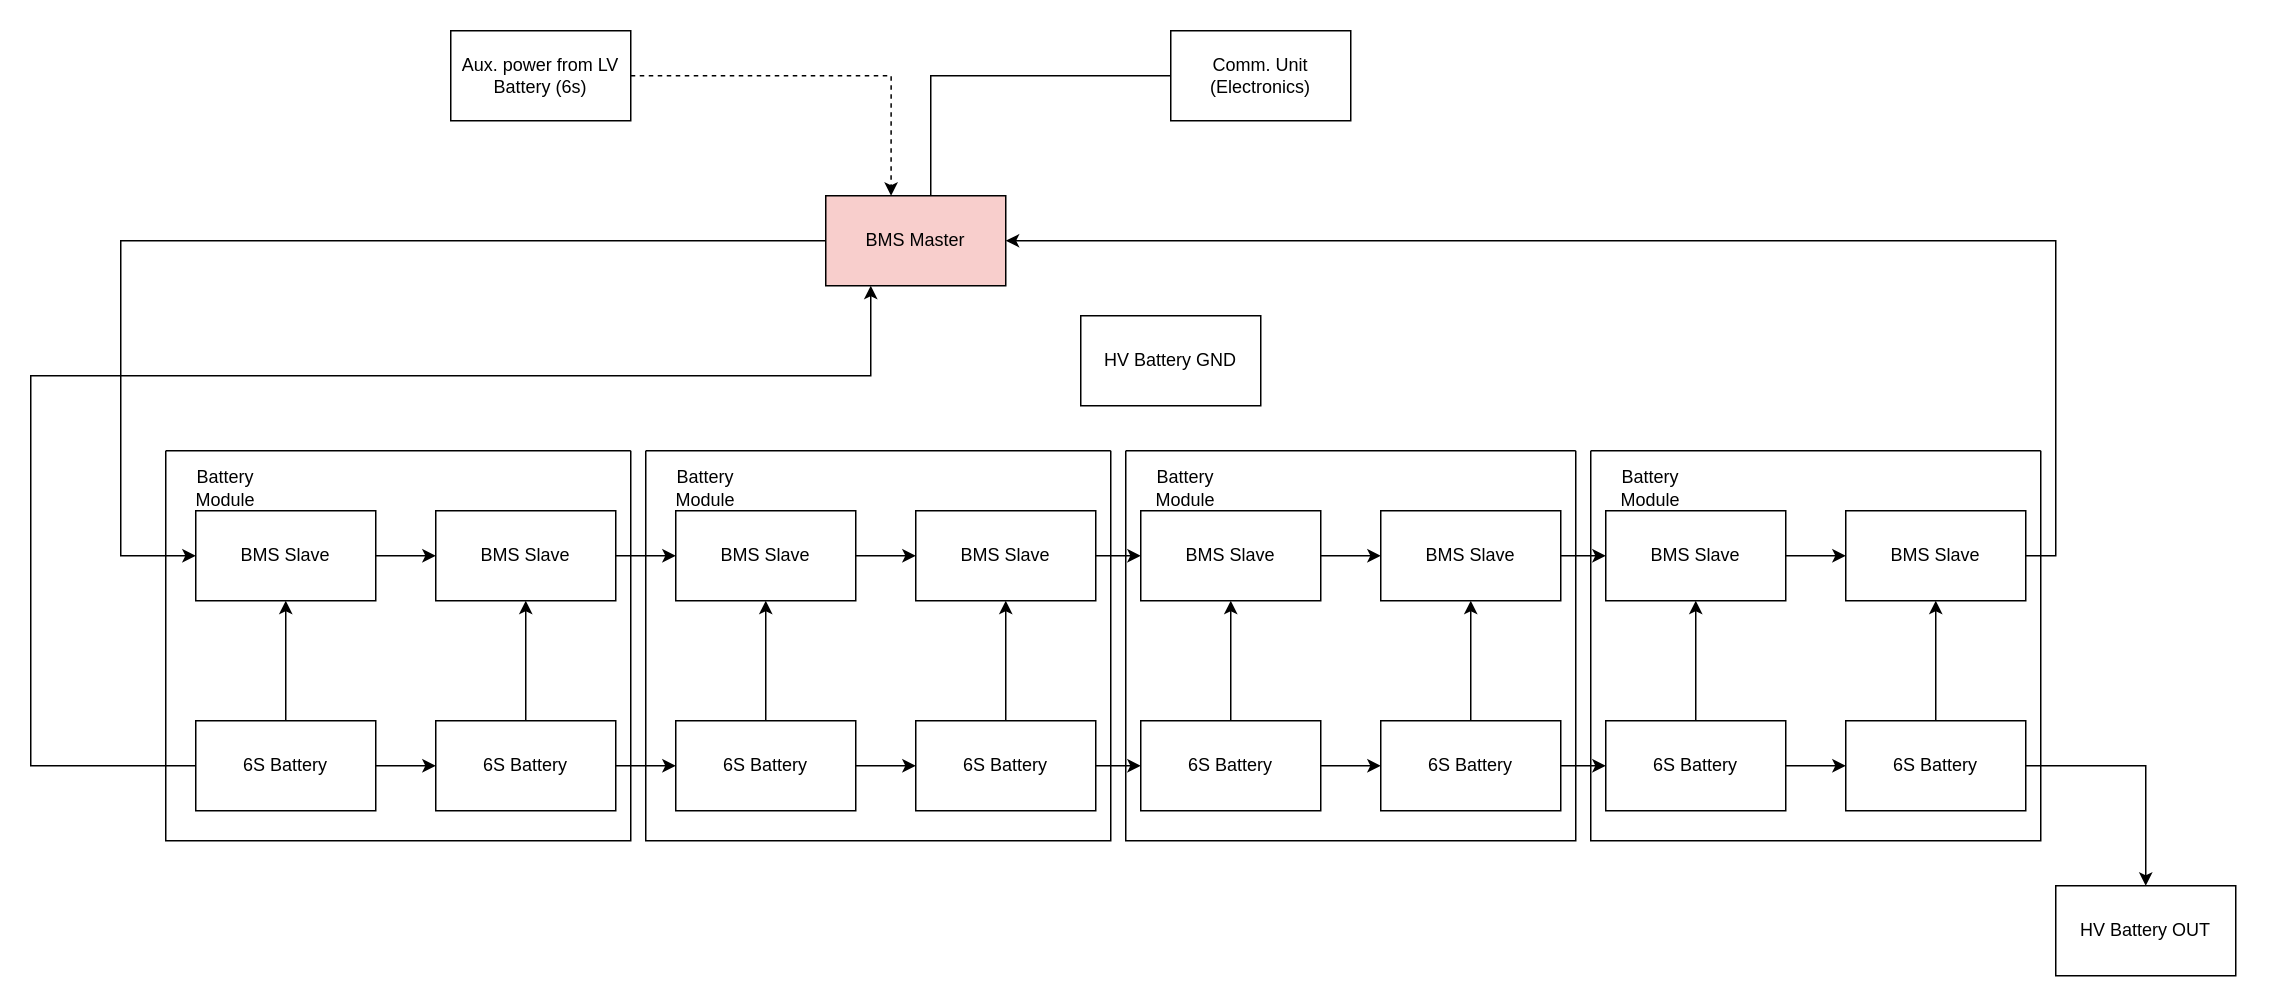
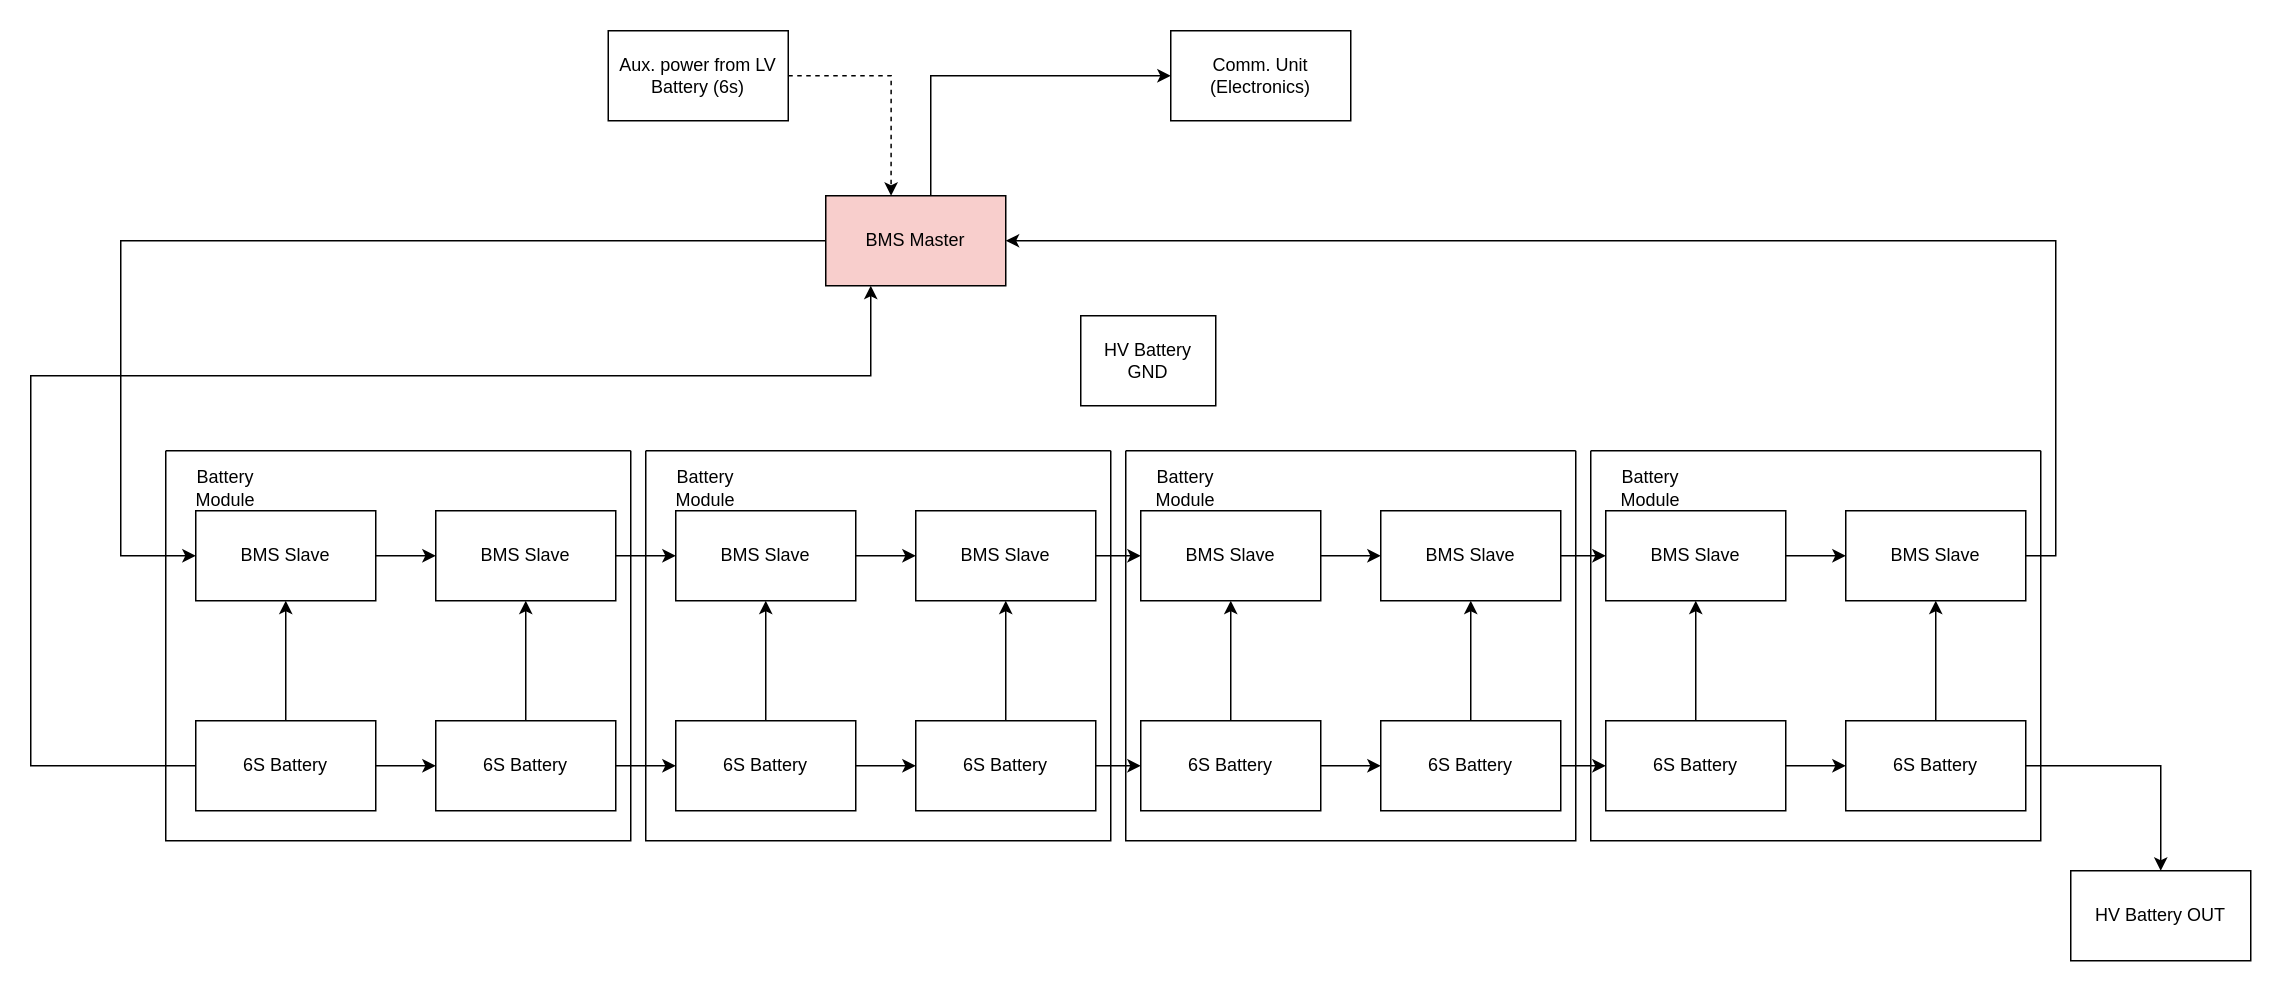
(541, 76) -> (698, 76)
(1163, 76) -> (1159, 76)
(1171, 361) -> (1148, 361)
(2146, 931) -> (2161, 916)
